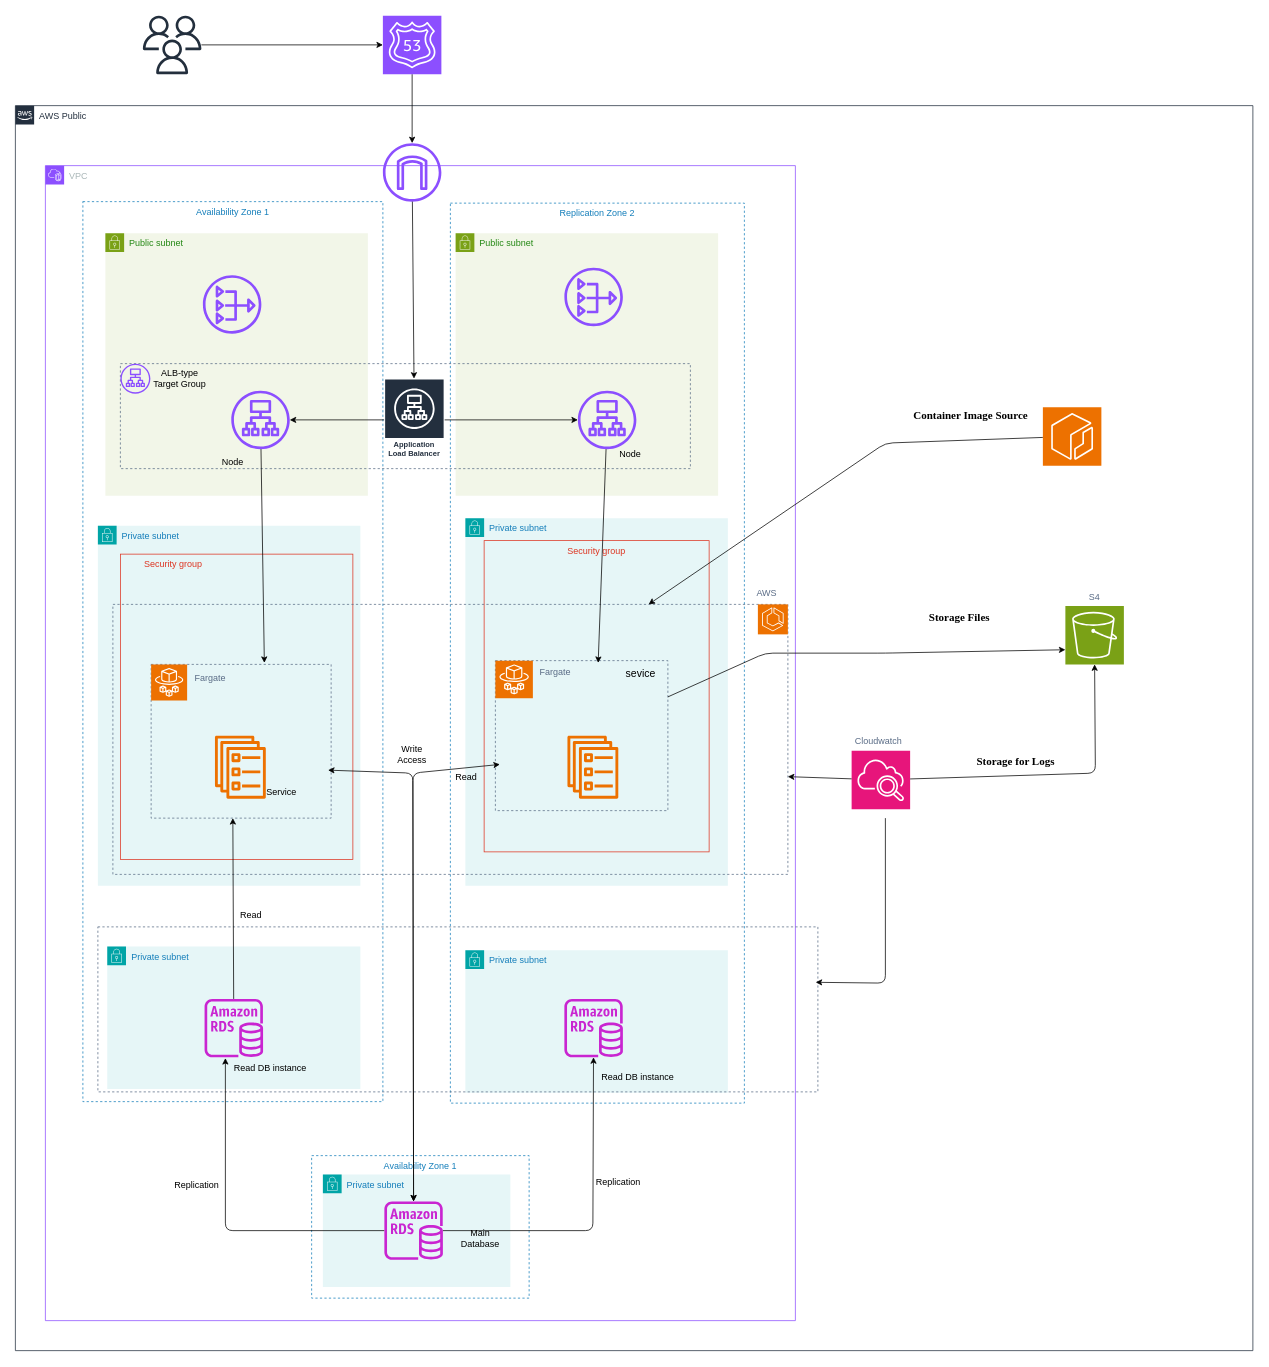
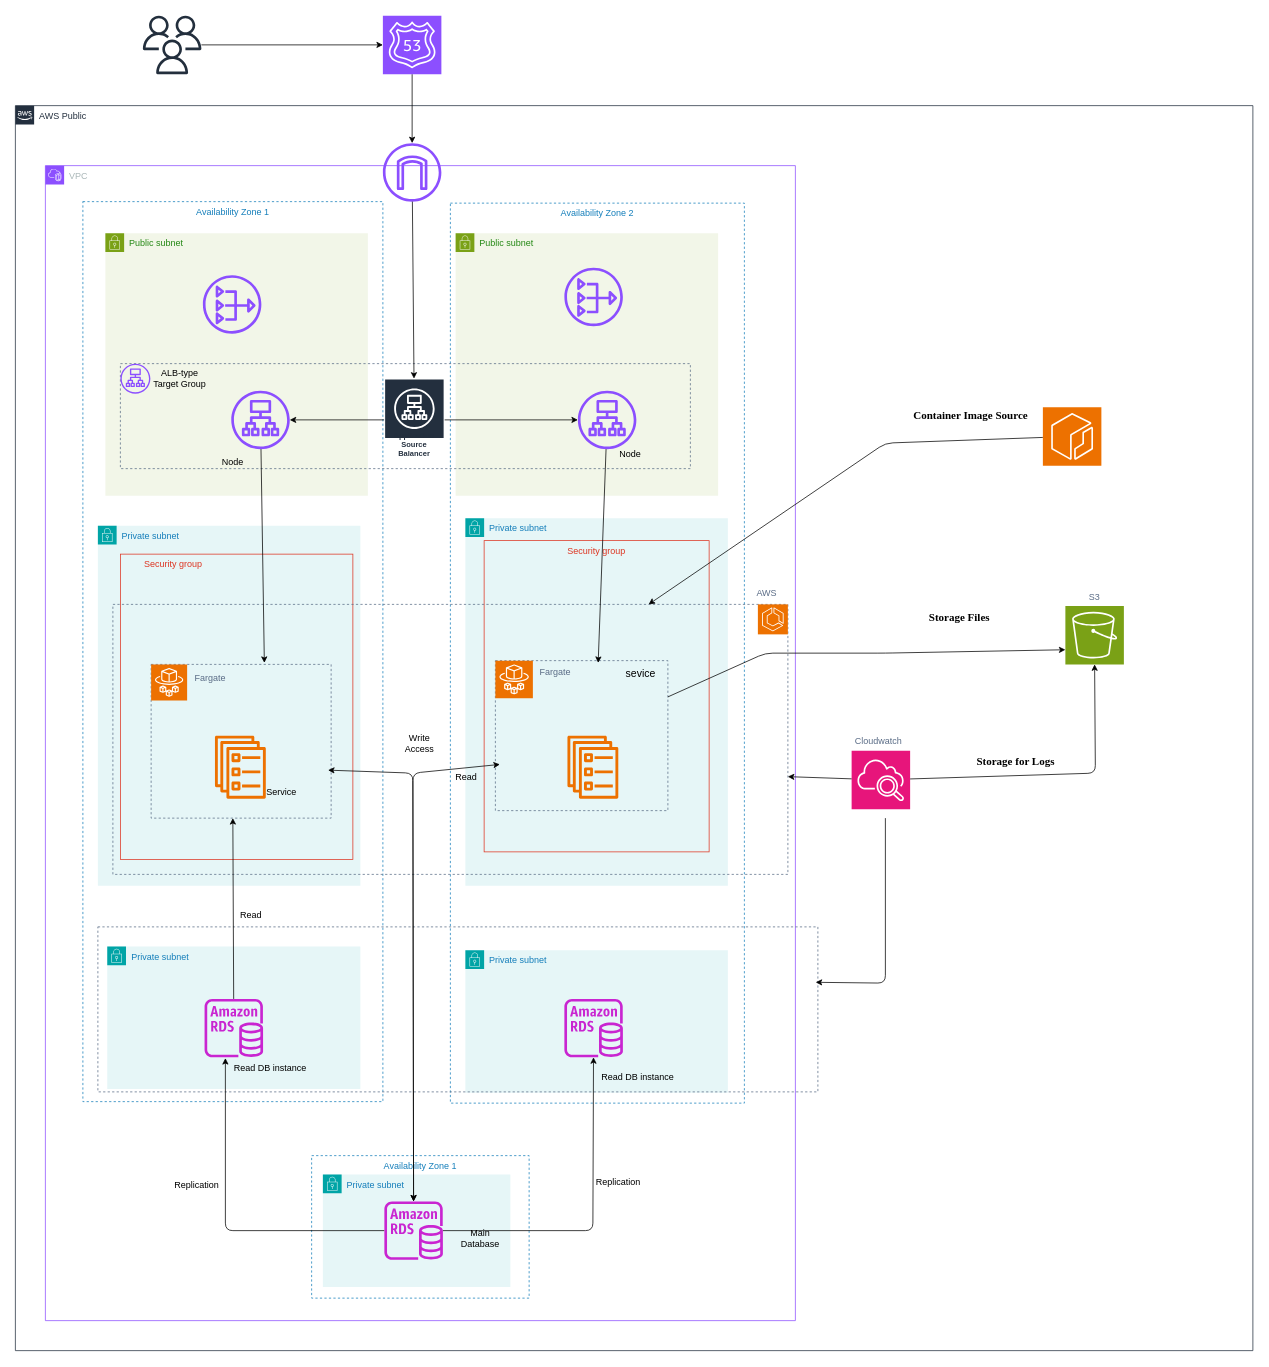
(597, 214) -> (597, 214)
(414, 449) -> (414, 449)
(1095, 597) -> (1095, 597)
(412, 754) -> (420, 743)
